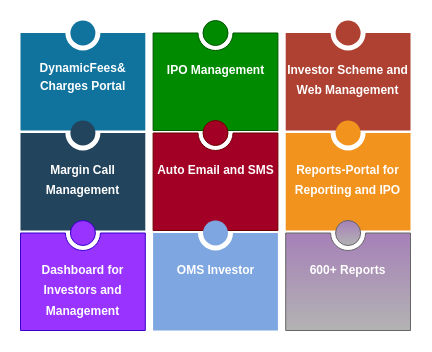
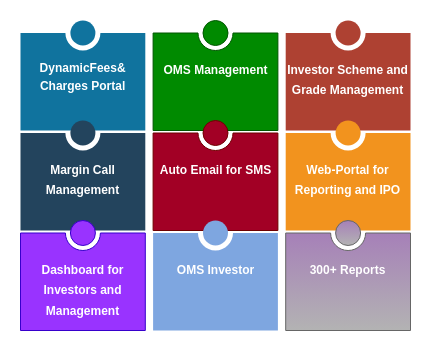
(216, 80) -> (216, 80)
(348, 90) -> (348, 90)
(216, 180) -> (216, 180)
(348, 190) -> (348, 190)
(348, 270) -> (348, 270)
